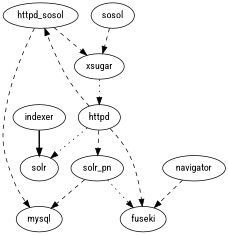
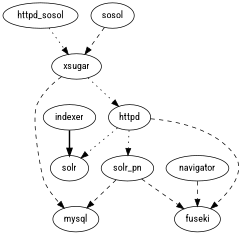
(68, 39) -> (57, 38)
(65, 73) -> none
(5, 115) -> (36, 138)
(98, 139) -> (129, 139)
(118, 191) -> (160, 192)
